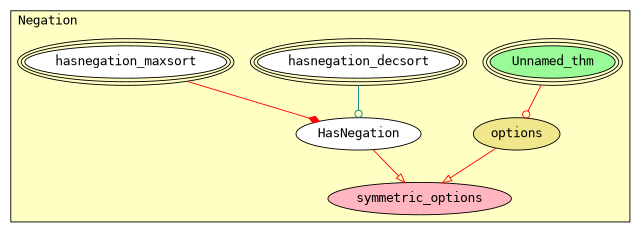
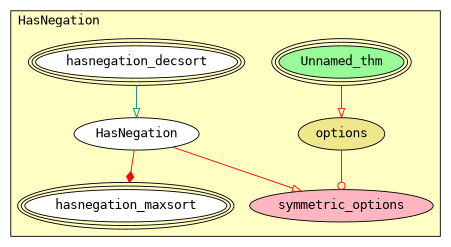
(48, 21) -> (59, 21)
(359, 98) -> (137, 97)
(535, 98) -> (341, 97)
(248, 100) -> (133, 161)
(473, 163) -> (341, 166)
